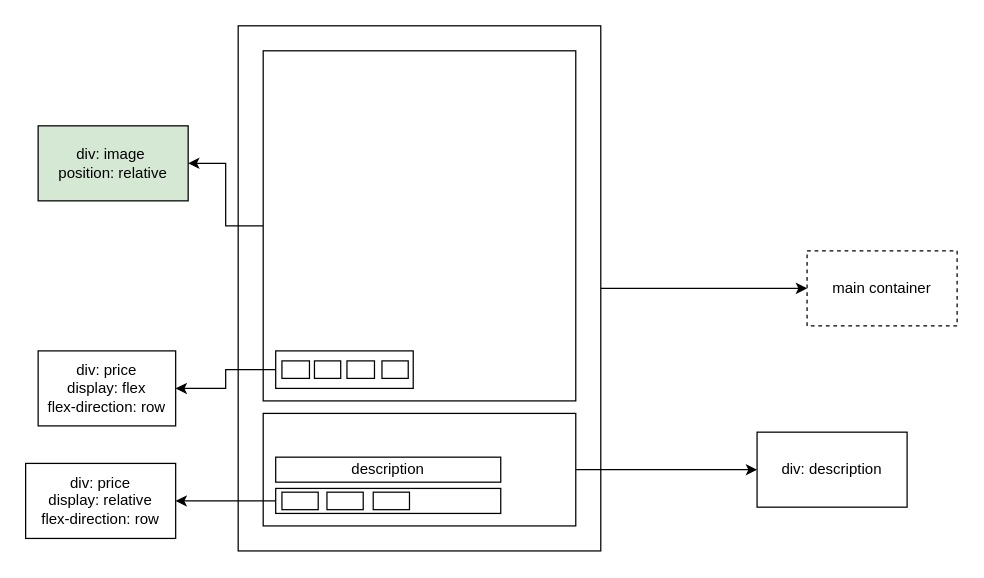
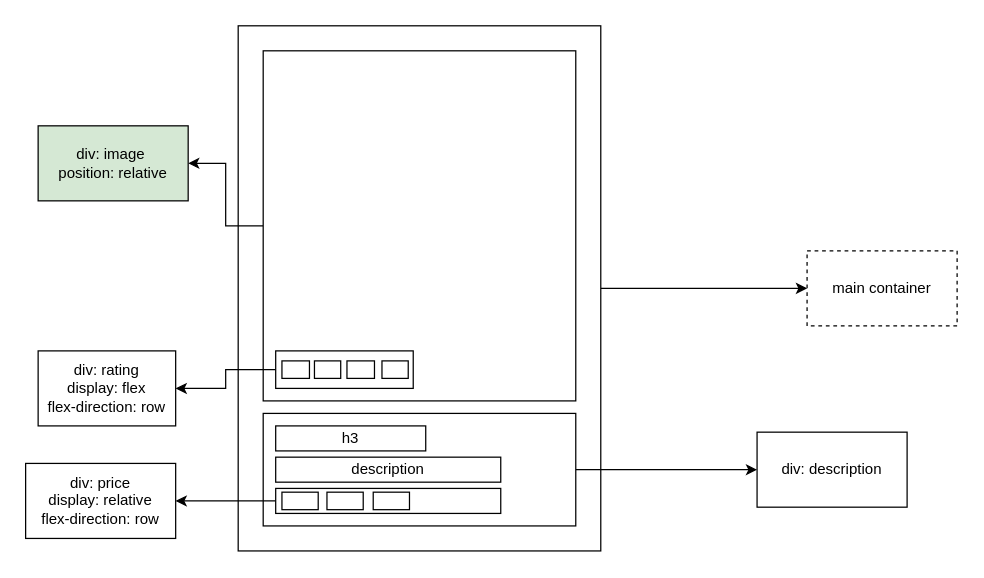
(107, 388) -> (107, 388)
none -> (351, 438)
